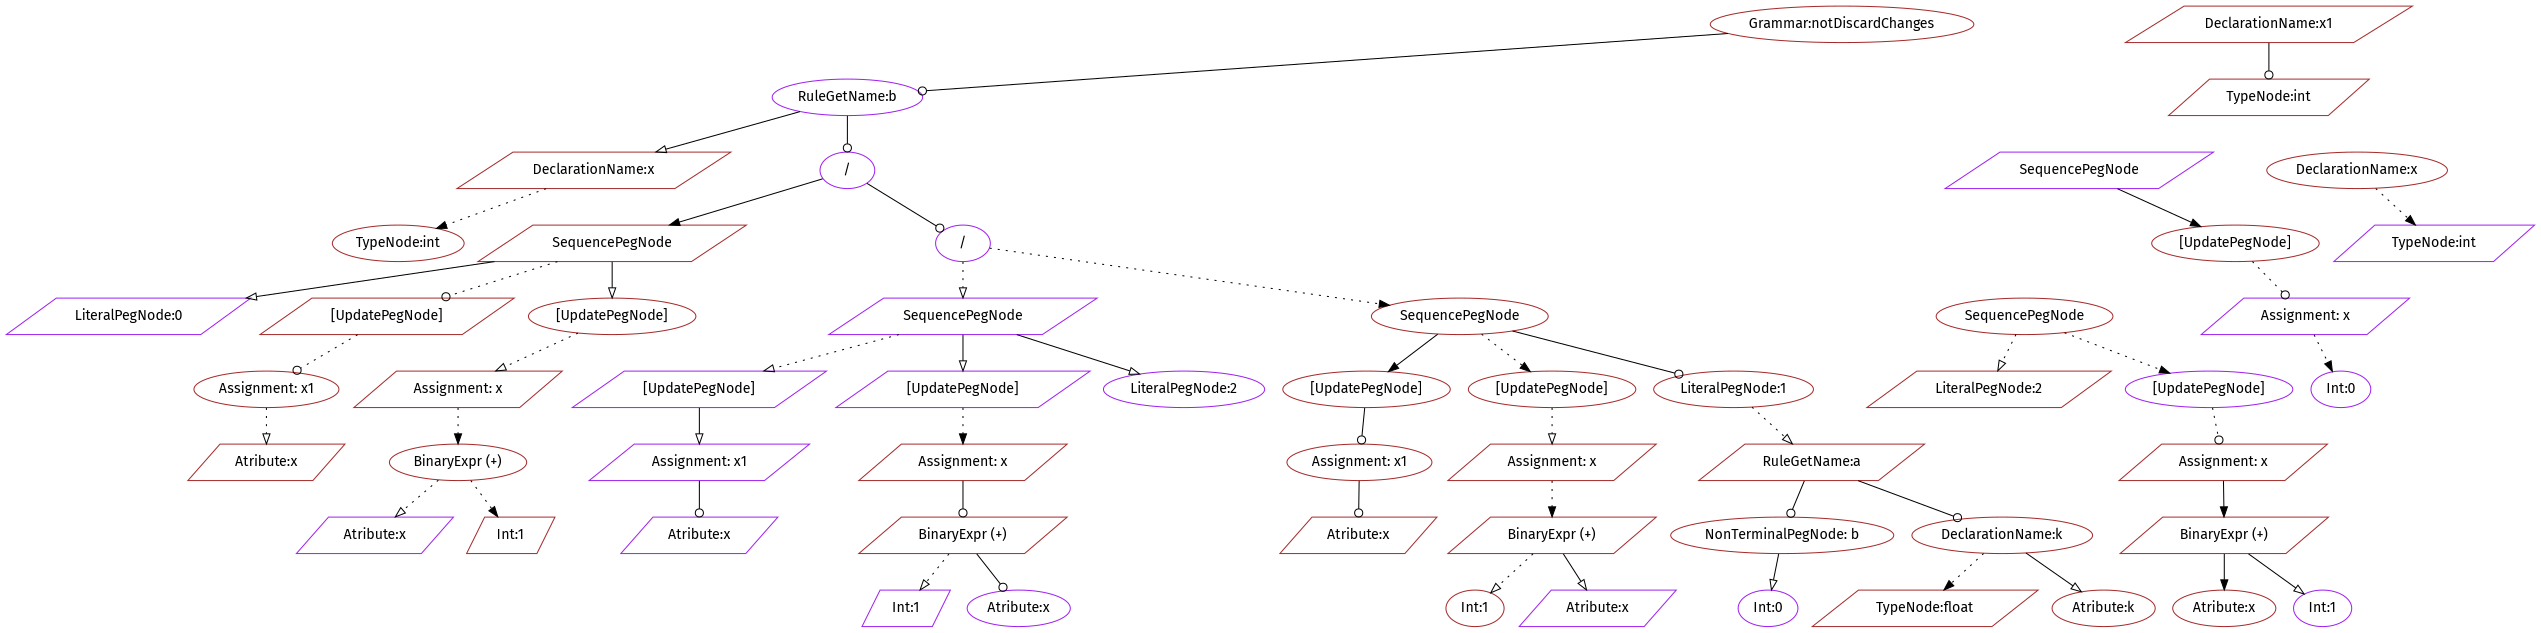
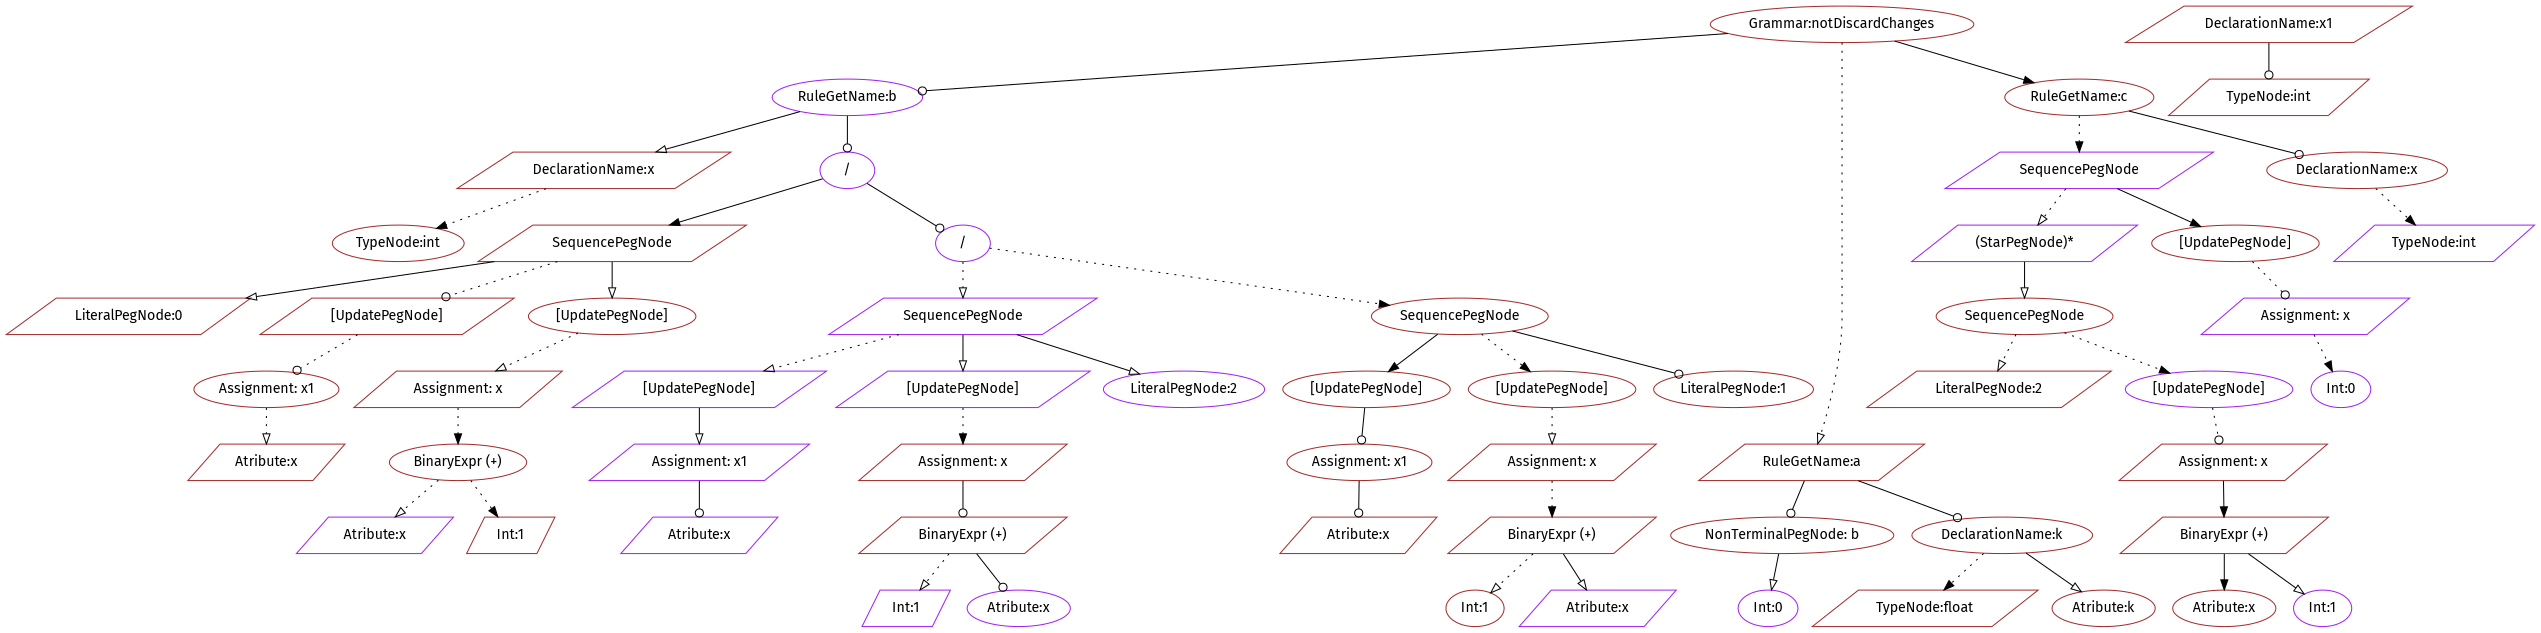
none -> (2079, 97)
none -> (2025, 243)
(129, 316) -> (129, 316)
(1768, 422) -> (1842, 240)
